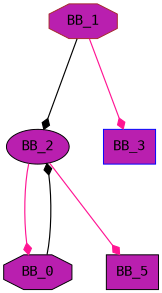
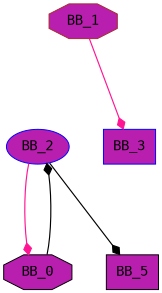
(62, 79) -> none
(38, 147) -> (38, 147)
(81, 204) -> (81, 204)
